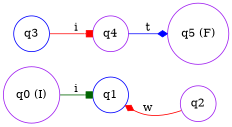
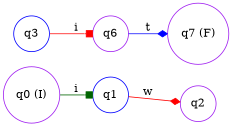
(111, 34) -> (111, 34)
(198, 34) -> (198, 34)
(157, 115) -> (149, 99)
